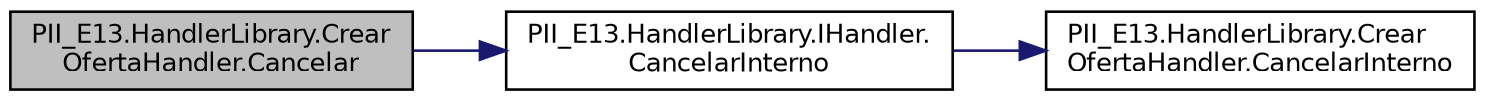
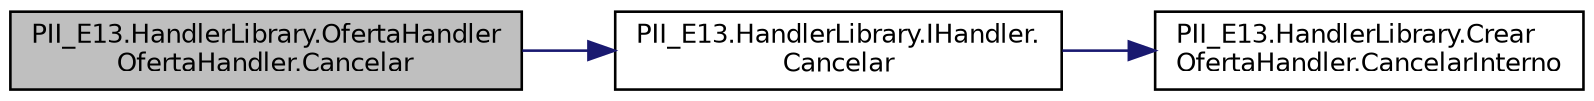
(212, 51) -> (266, 51)
(729, 51) -> (838, 51)
